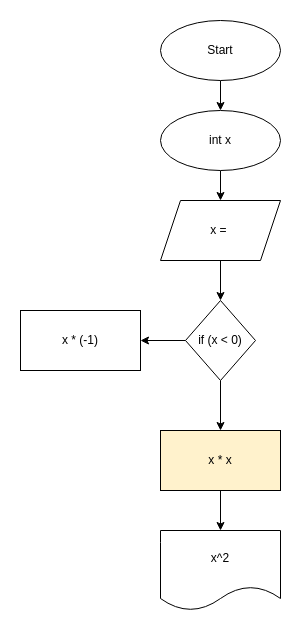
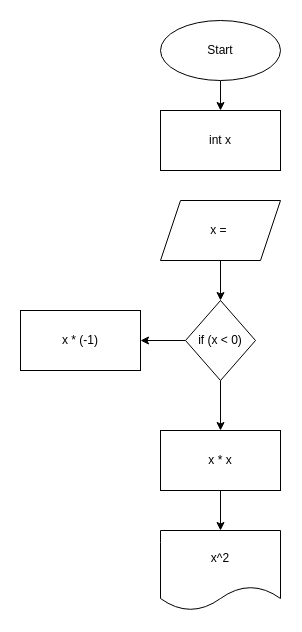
(221, 141) -> (221, 141)
(221, 182) -> none
(221, 461) -> (221, 461)
